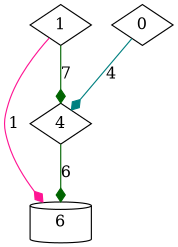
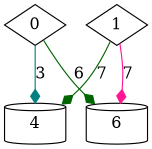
(112, 74) -> (41, 74)
(14, 124) -> (128, 74)
(61, 124) -> (35, 124)
(61, 166) -> (62, 68)
